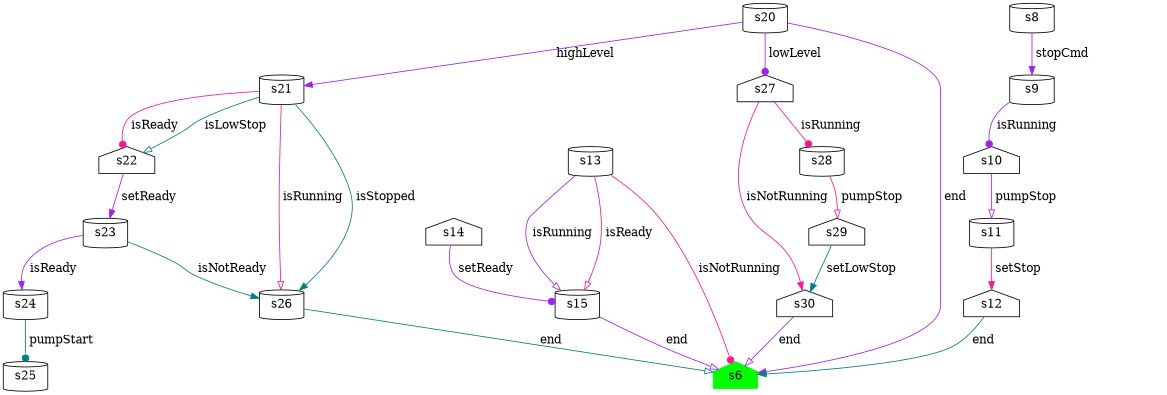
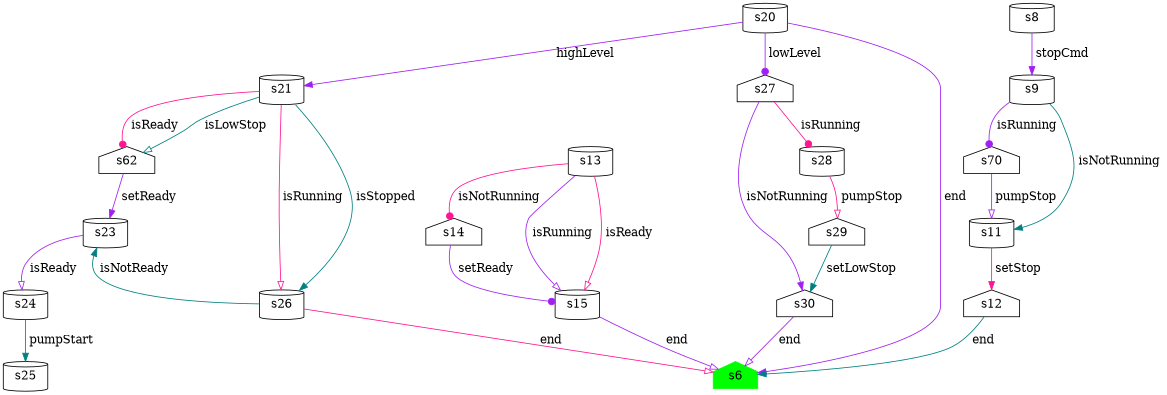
(127, 161) -> (127, 161)
(992, 161) -> (992, 161)
none -> (1073, 175)
(742, 201) -> (742, 201)
(43, 248) -> (43, 248)
(685, 256) -> (498, 173)
(188, 272) -> (165, 298)
(26, 336) -> (26, 336)
(505, 340) -> (505, 340)
